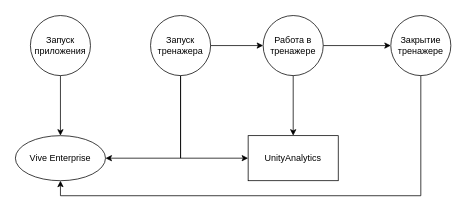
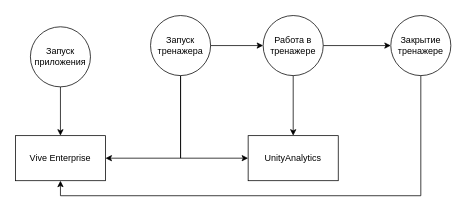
(60, 45) -> (60, 57)
(60, 158) -> (60, 158)
